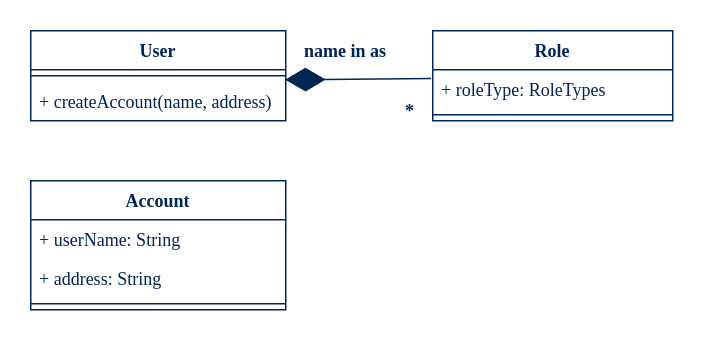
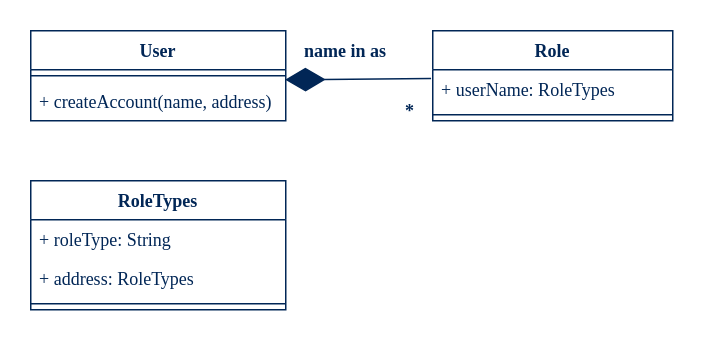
(535, 90) -> (537, 90)
(158, 201) -> (158, 201)
(120, 240) -> (118, 240)
(115, 279) -> (130, 279)
